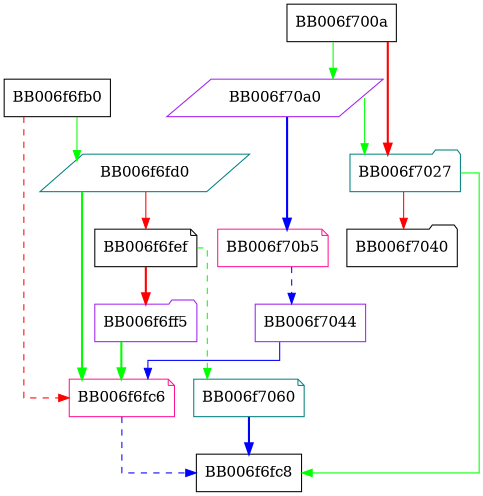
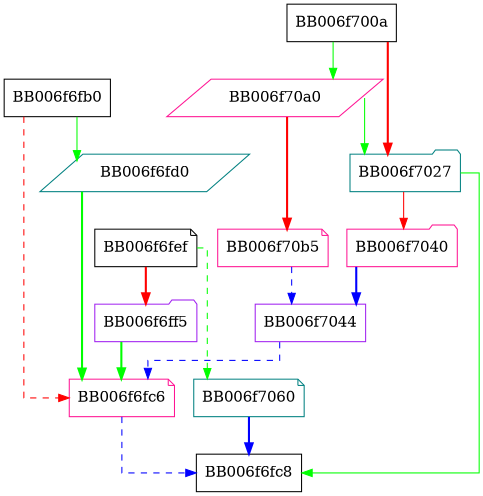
(275, 98) -> (275, 98)
(287, 168) -> (287, 168)
(146, 205) -> none
(402, 248) -> (402, 248)
none -> (356, 280)
(219, 360) -> (219, 360)
